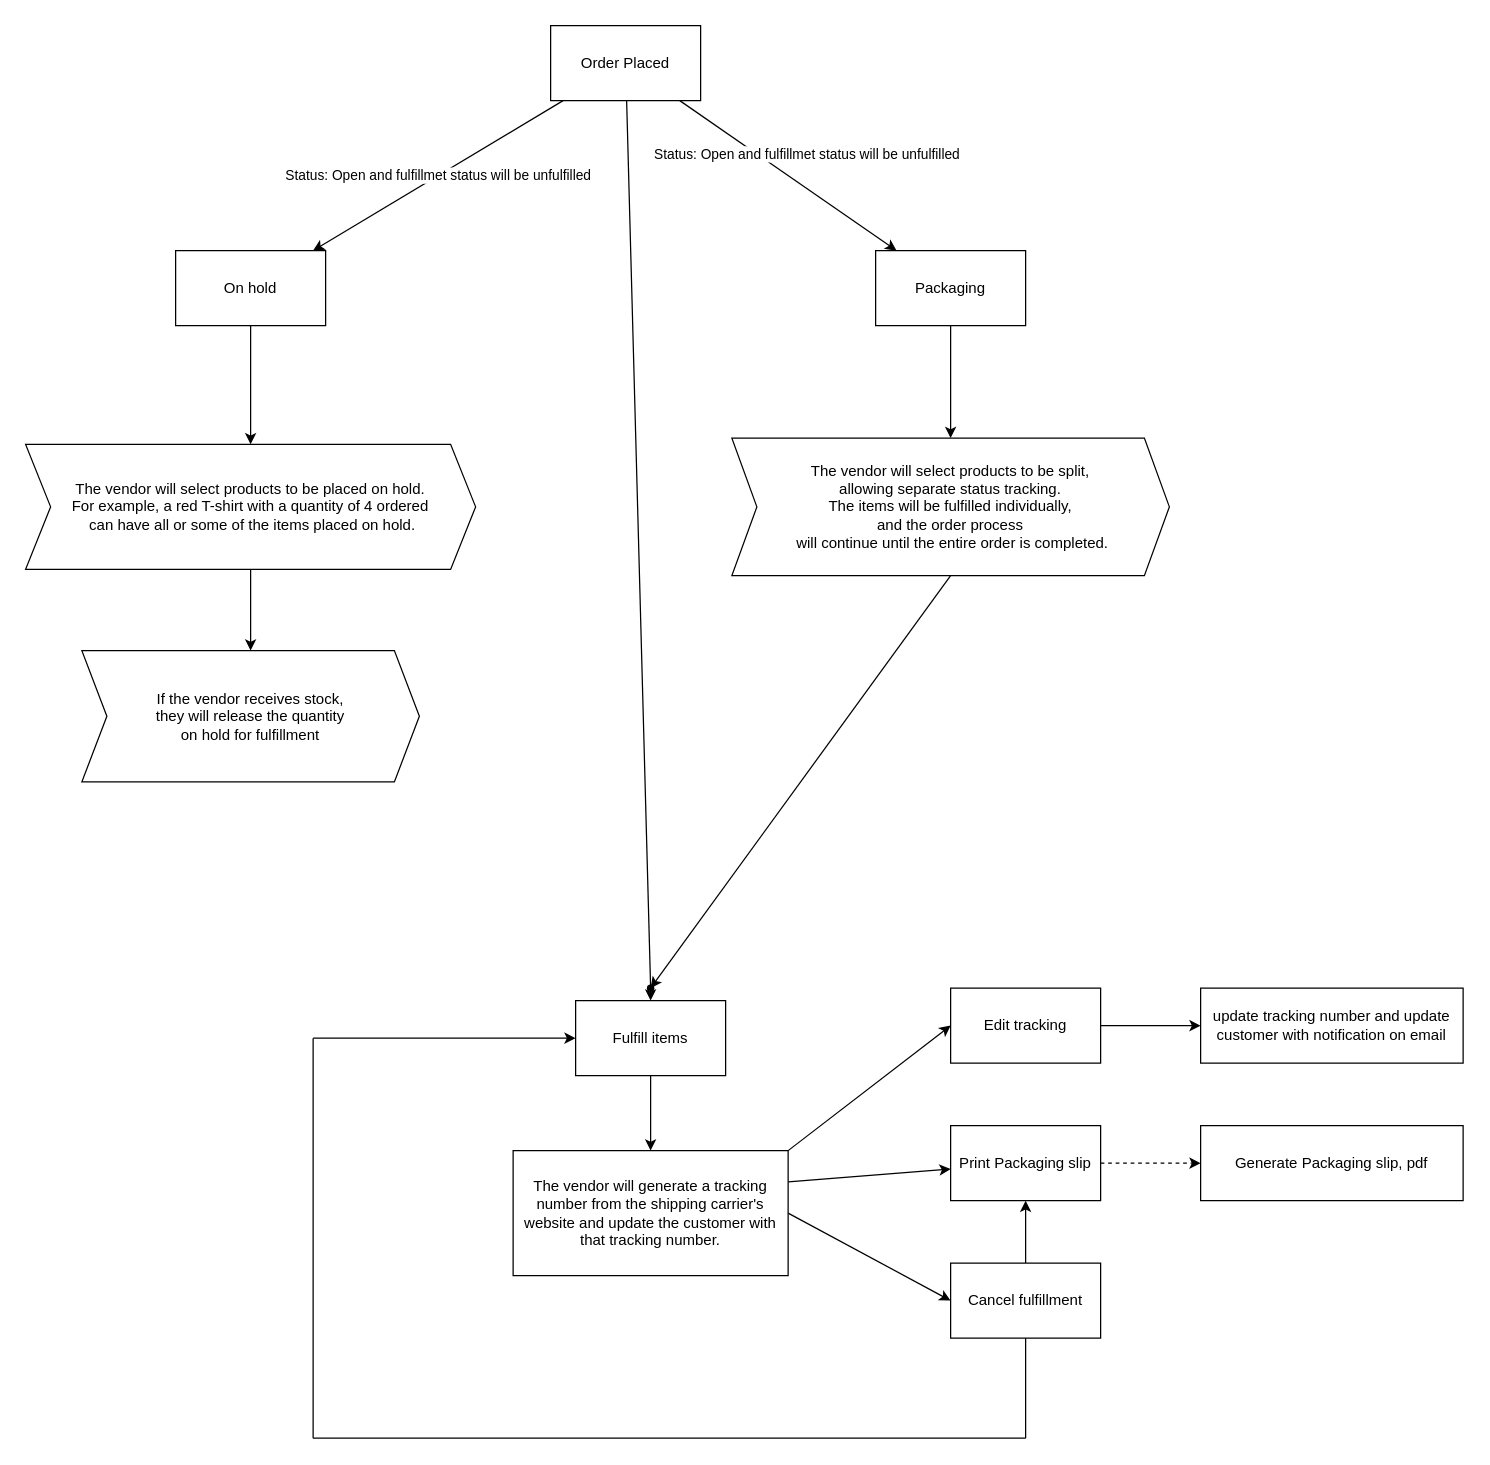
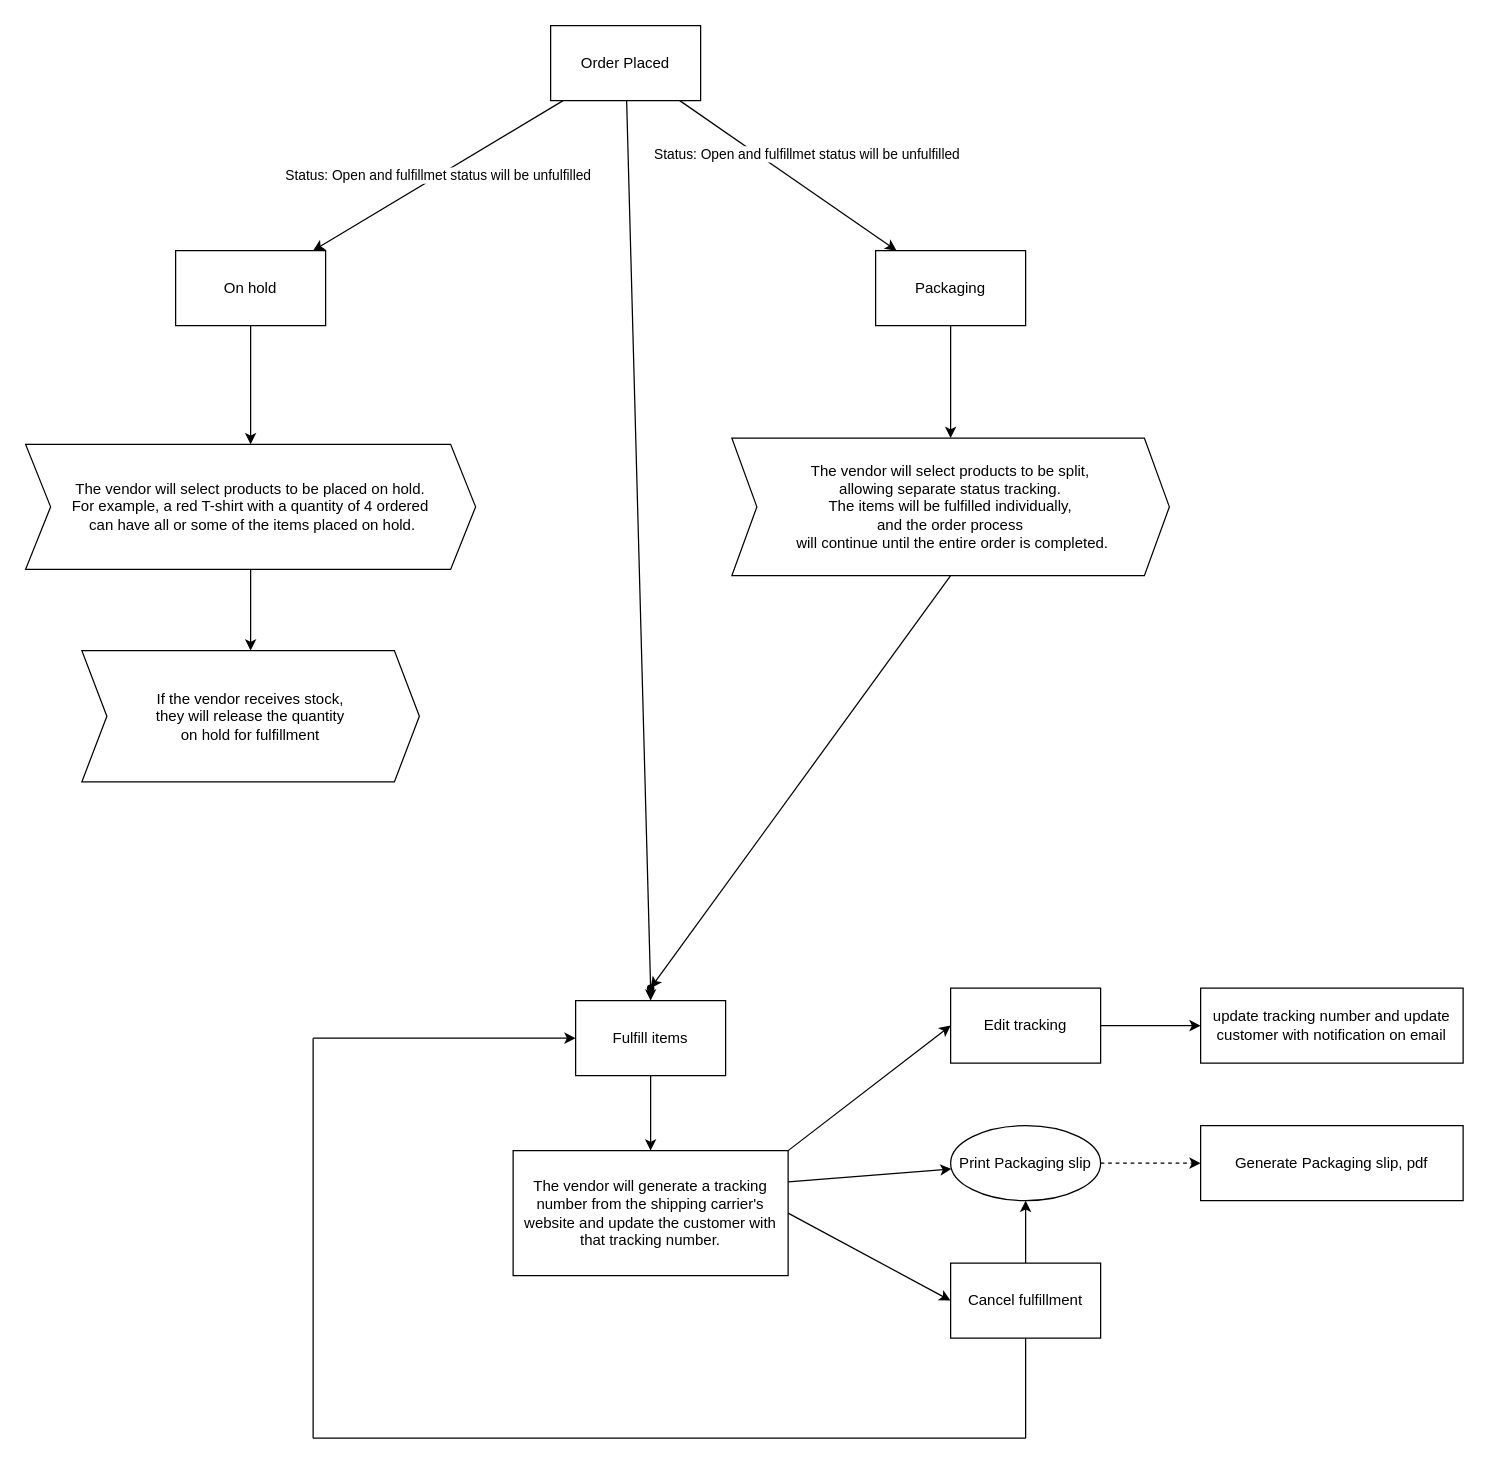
(1026, 1163) -> (1026, 1163)
